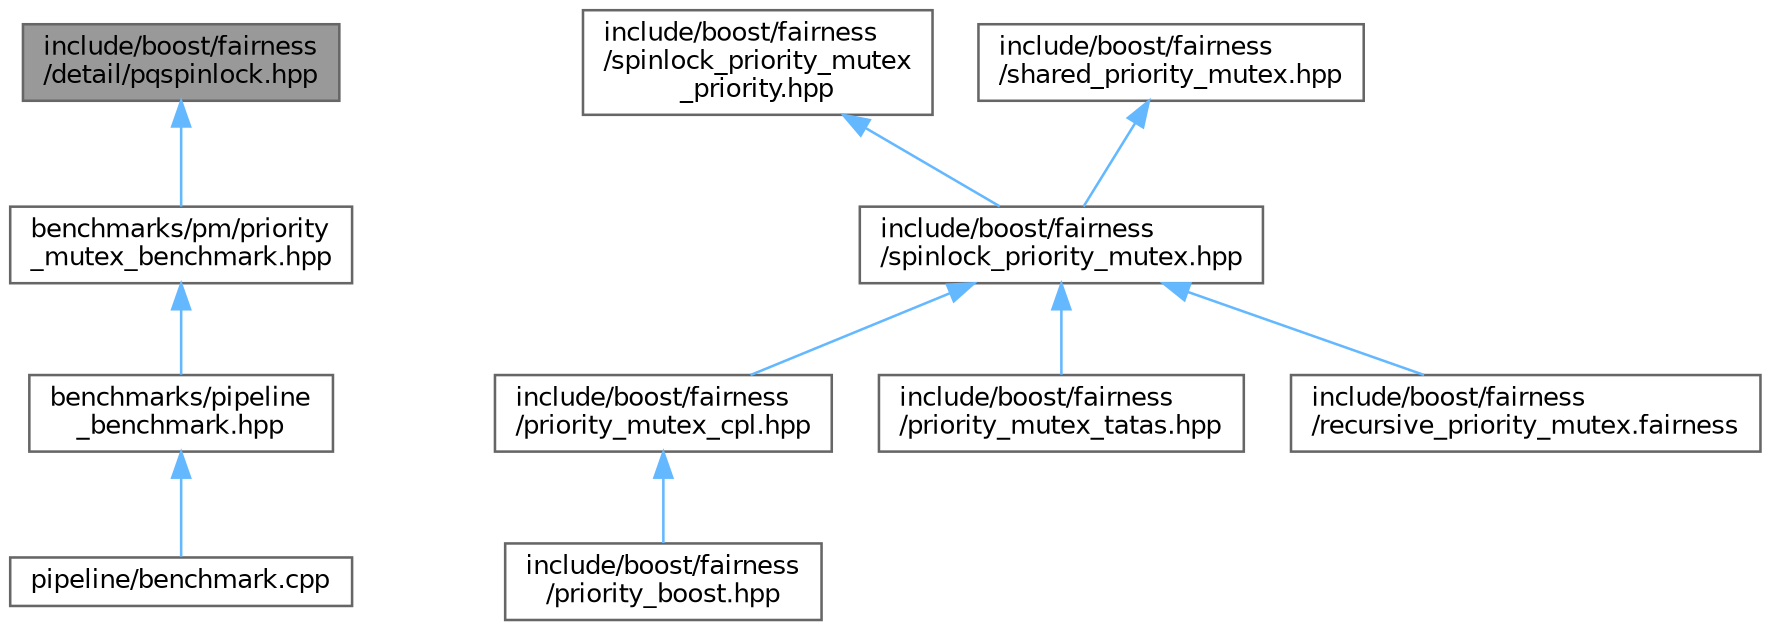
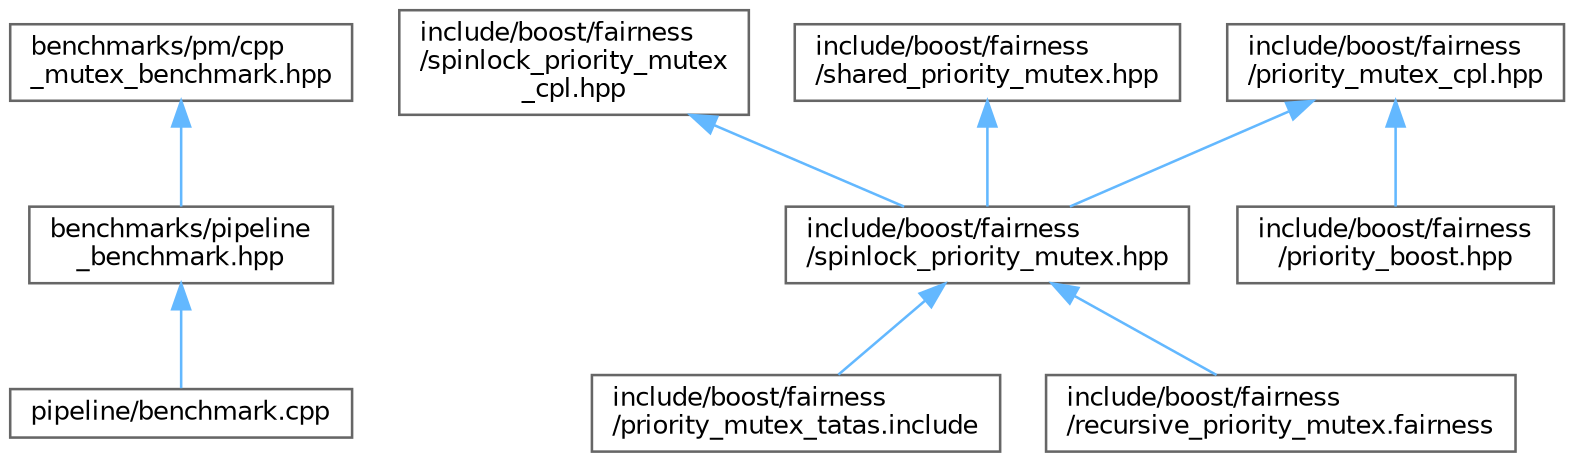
(181, 63) -> none
(758, 63) -> (574, 63)
(181, 245) -> (181, 63)
(850, 334) -> (1179, 159)
(1061, 413) -> (796, 413)
